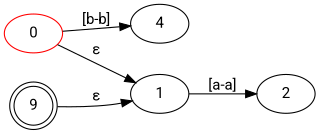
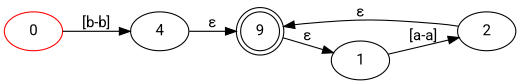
none -> (376, 20)
none -> (207, 31)
(92, 61) -> none
